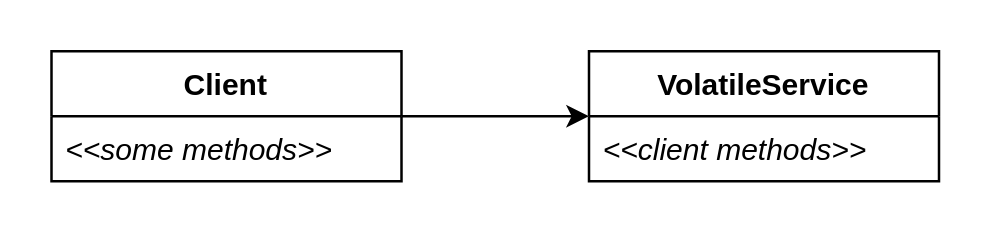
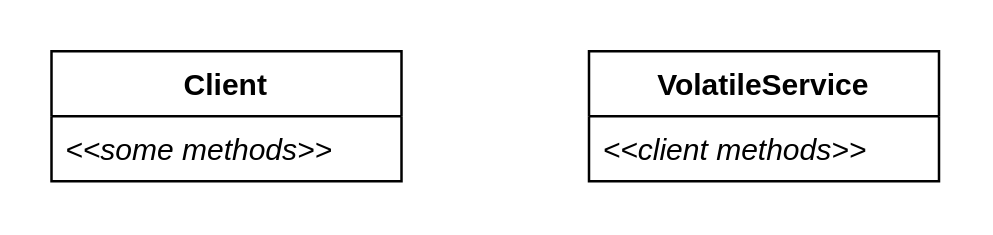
(488, 116) -> none
